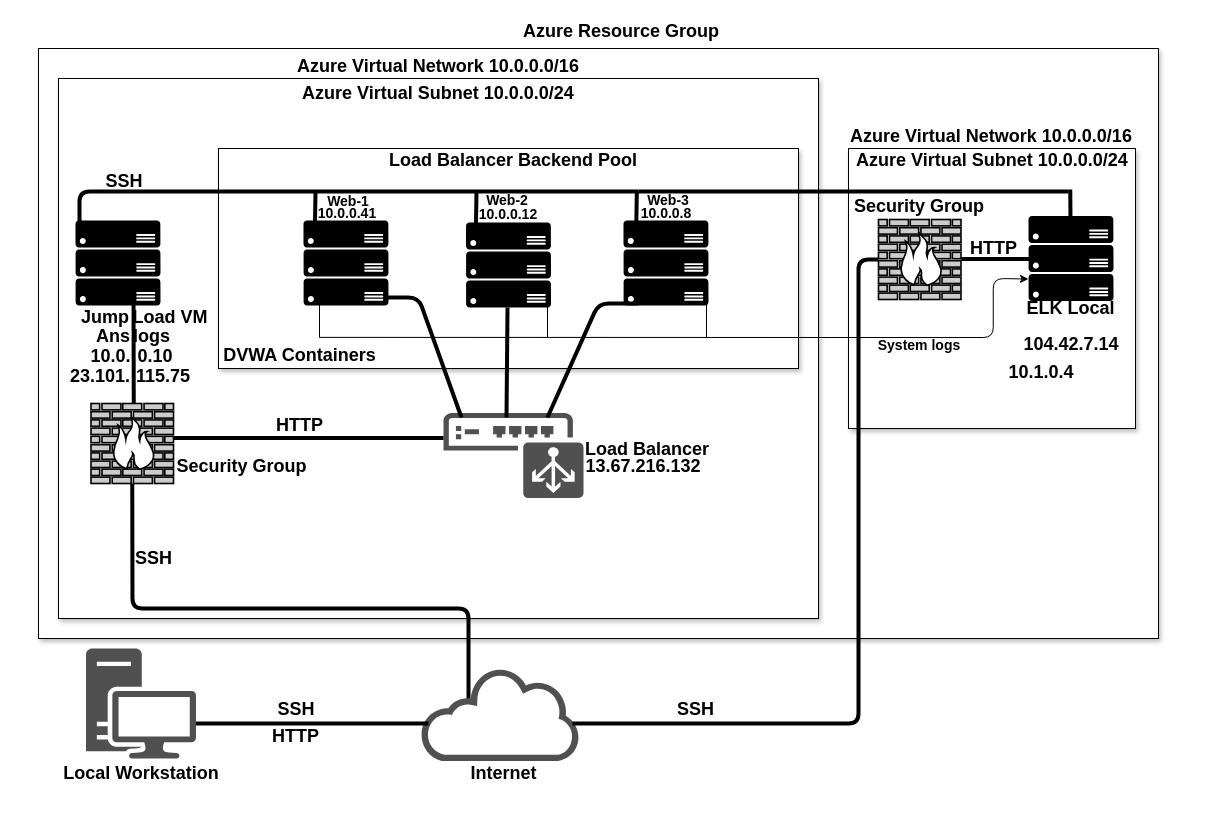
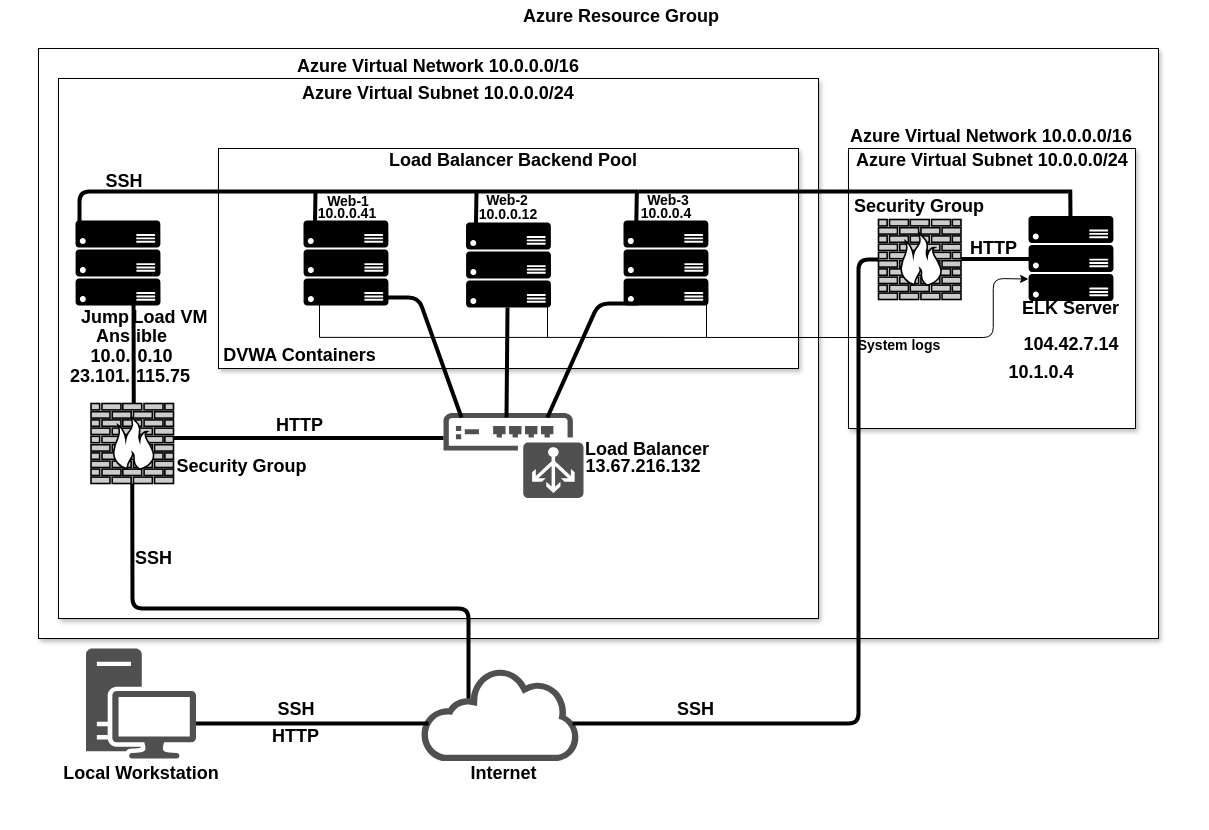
(622, 31) -> (622, 16)
(667, 214) -> (667, 214)
(1071, 309) -> (1071, 309)
(152, 337) -> (152, 337)
(920, 346) -> (900, 346)
